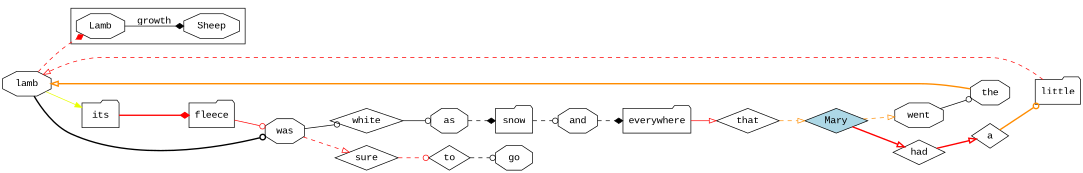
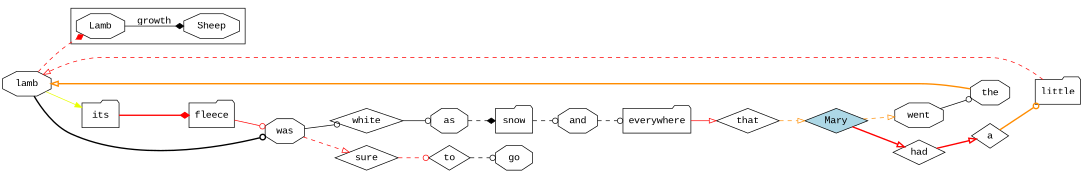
(606, 121) -> (607, 121)
